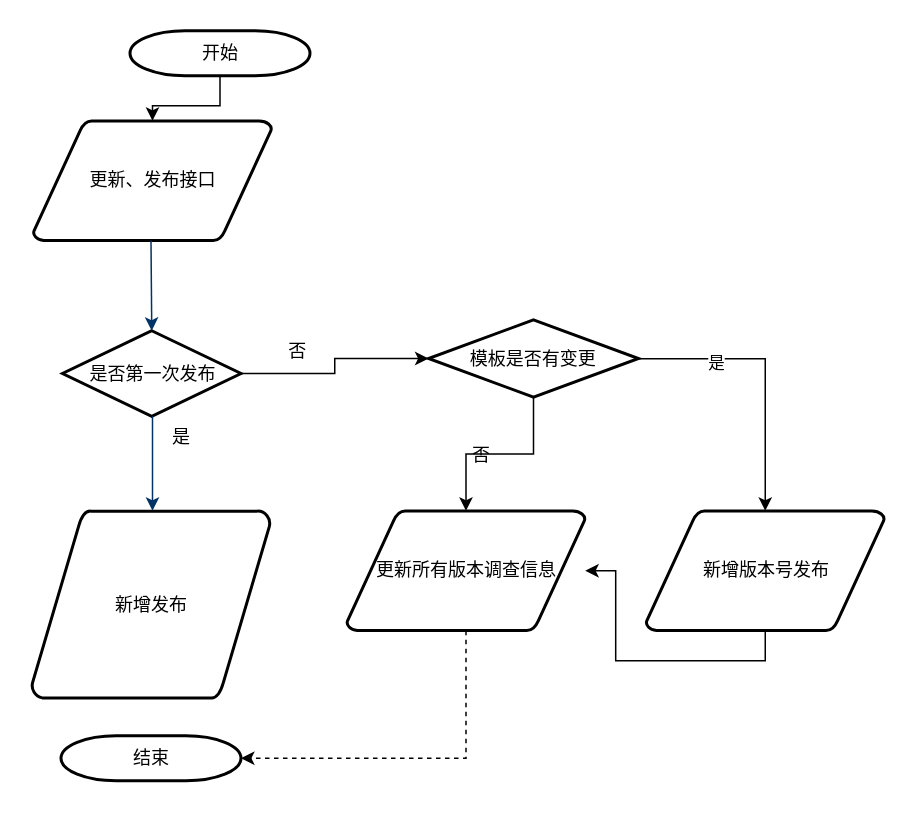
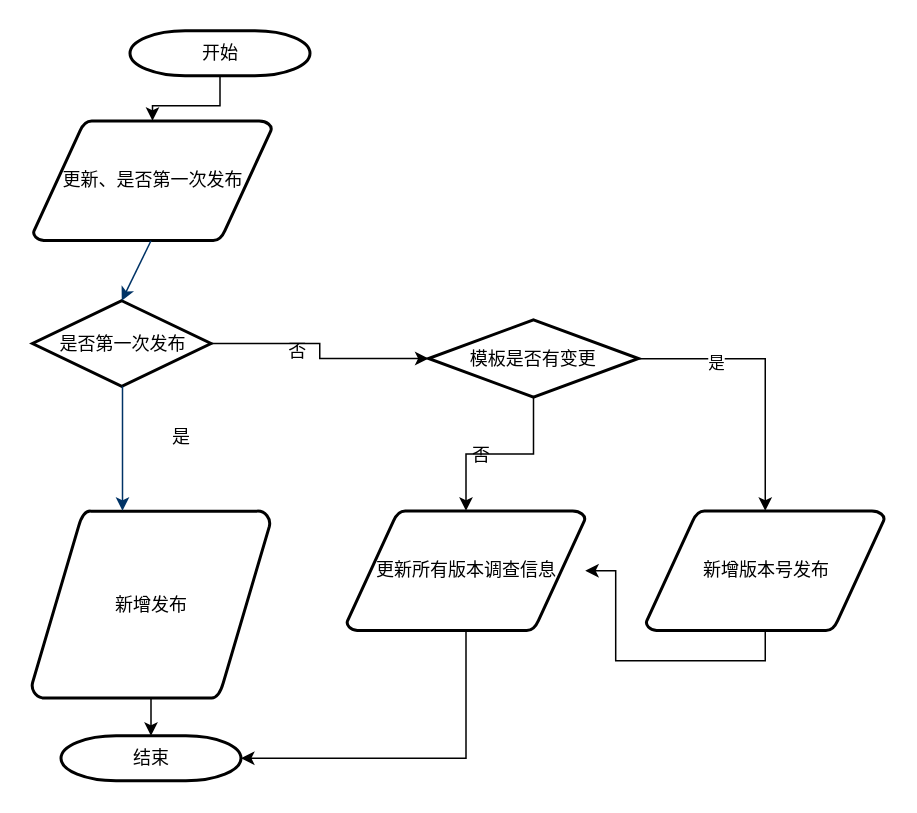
(153, 181) -> (153, 181)
(152, 374) -> (122, 344)
none -> (151, 722)
(421, 758) -> (421, 758)
